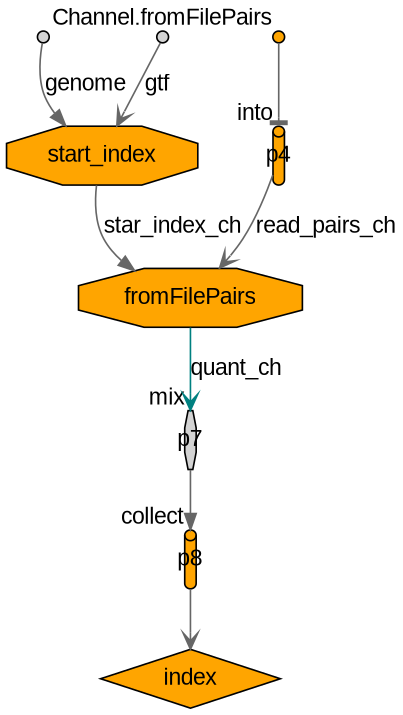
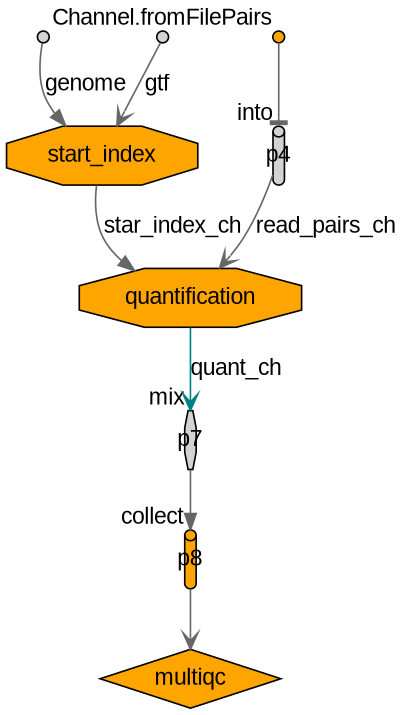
(279, 156) -> (279, 156)
(190, 298) -> (190, 298)
(190, 679) -> (190, 679)
